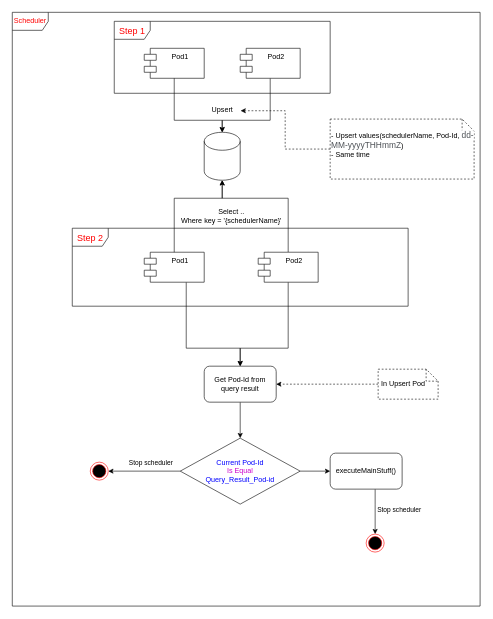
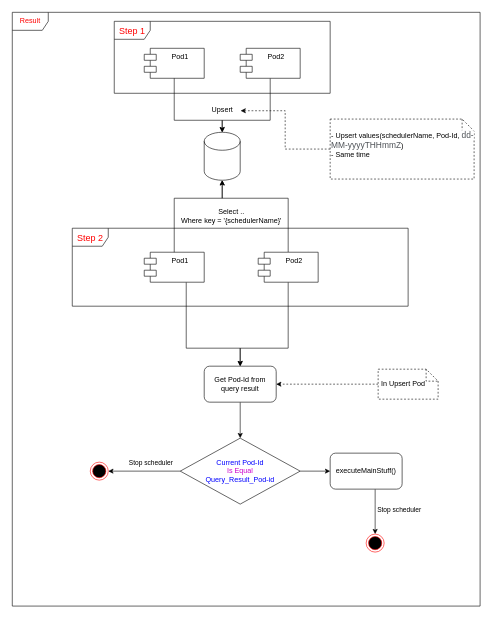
(30, 21) -> (30, 21)
